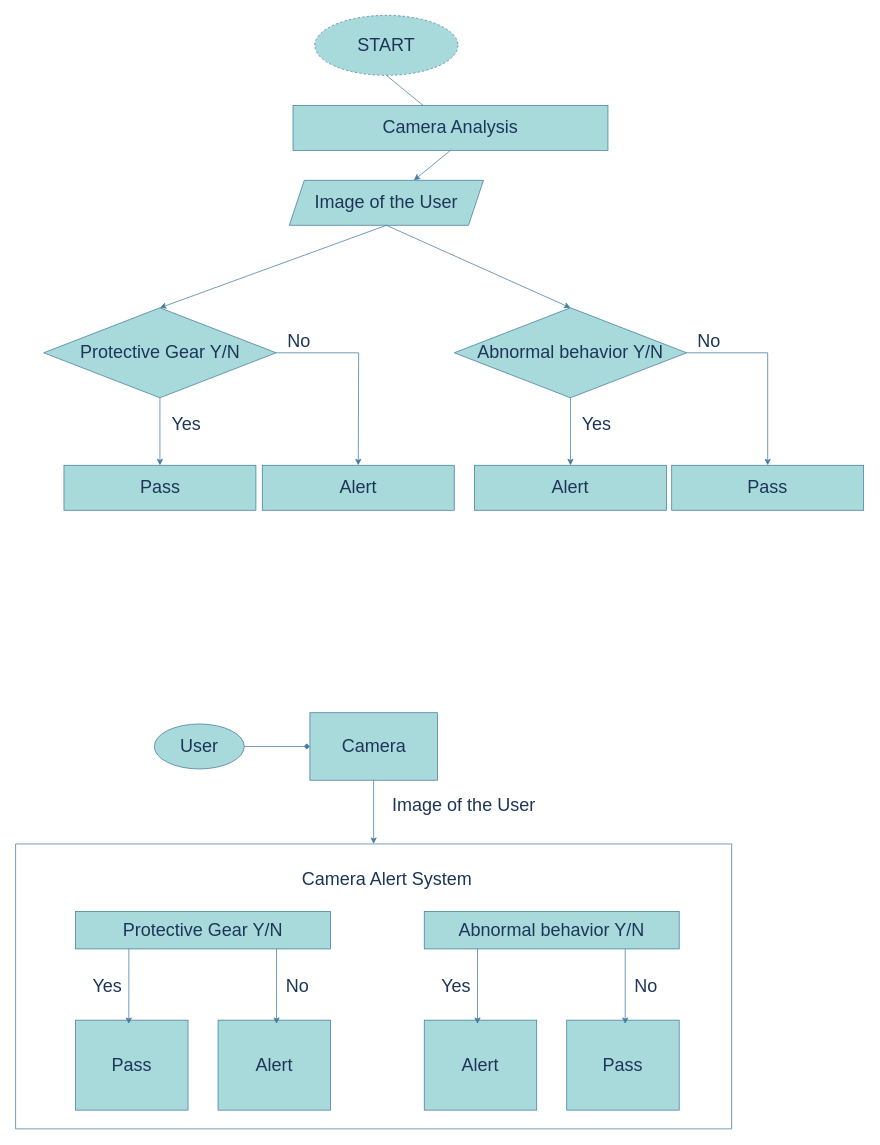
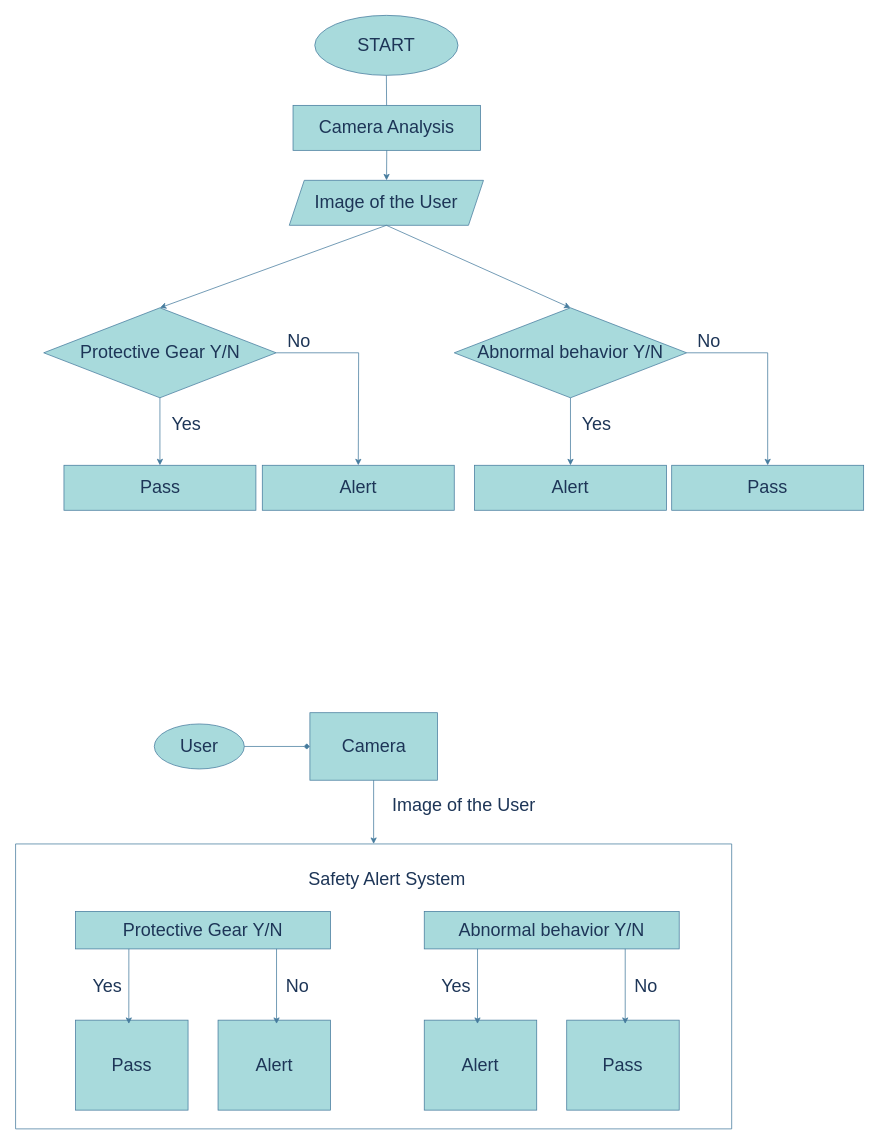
(386, 45) -> (386, 45)
(450, 128) -> (387, 128)
(387, 879) -> (387, 879)
